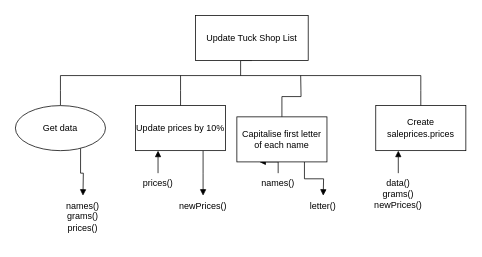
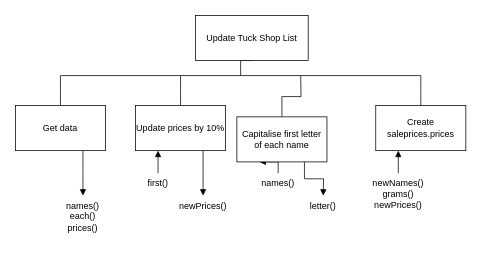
(60, 128) -> (60, 128)
(158, 184) -> (158, 184)
(398, 194) -> (398, 194)
(83, 217) -> (83, 217)
